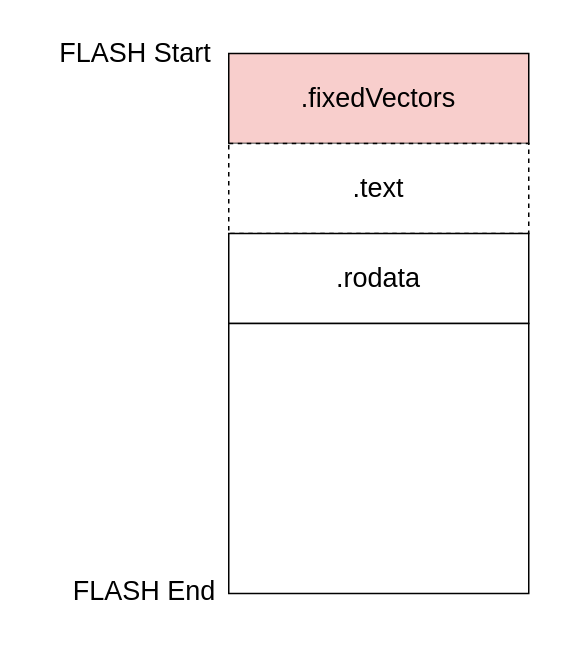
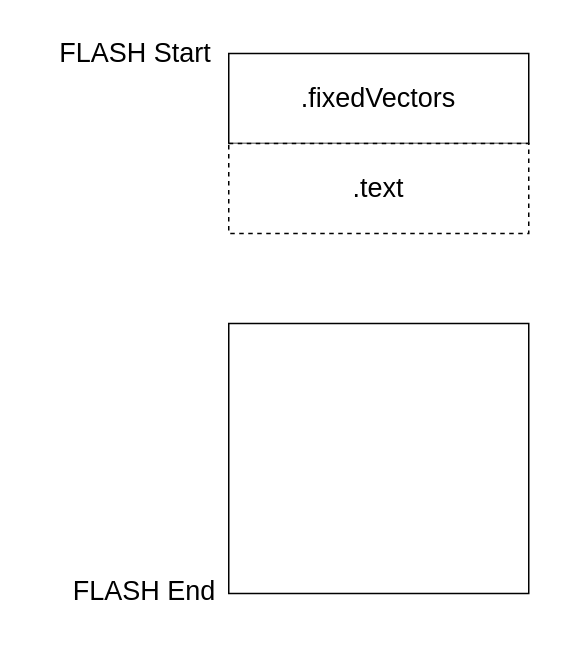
(379, 98) -> (379, 98)
(379, 278) -> none
